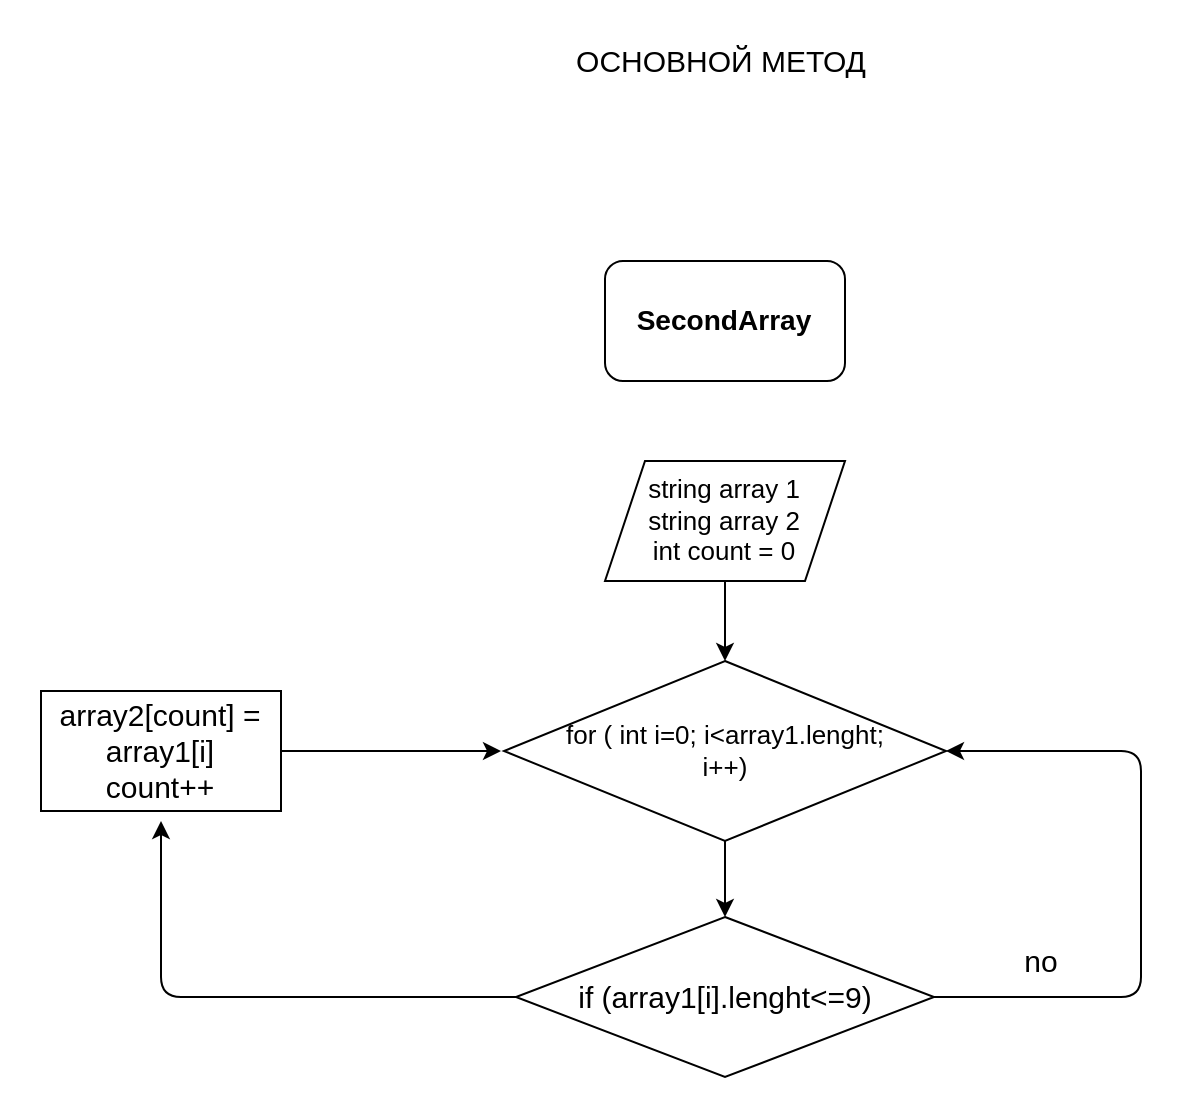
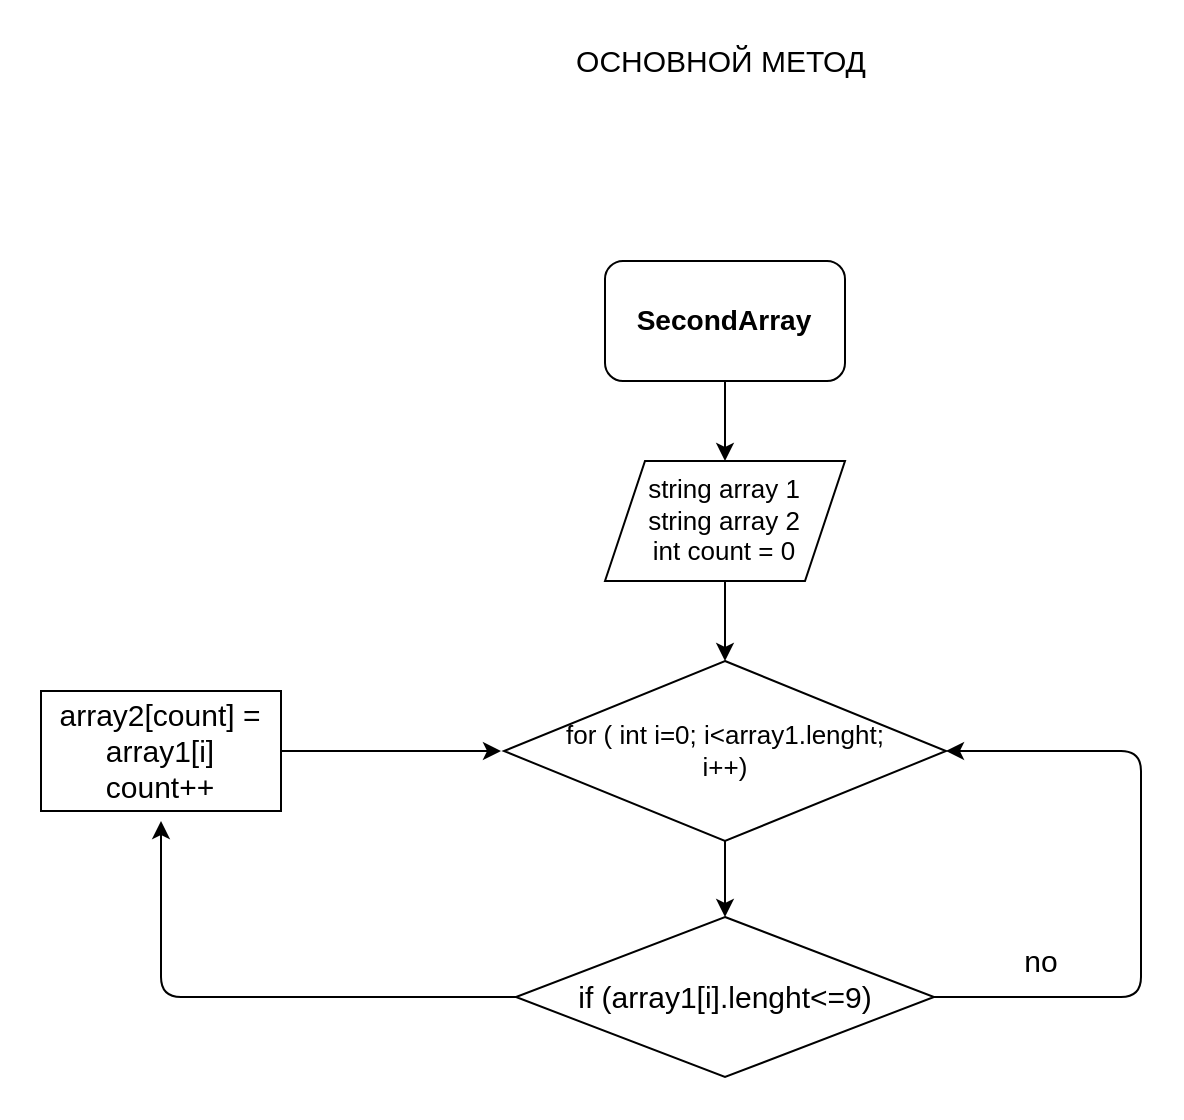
none -> (725, 414)
